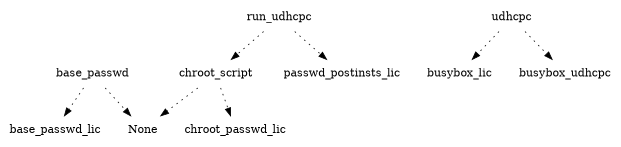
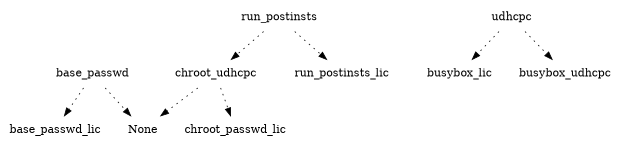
(279, 17) -> (279, 17)
(216, 74) -> (216, 74)
(342, 74) -> (342, 74)
